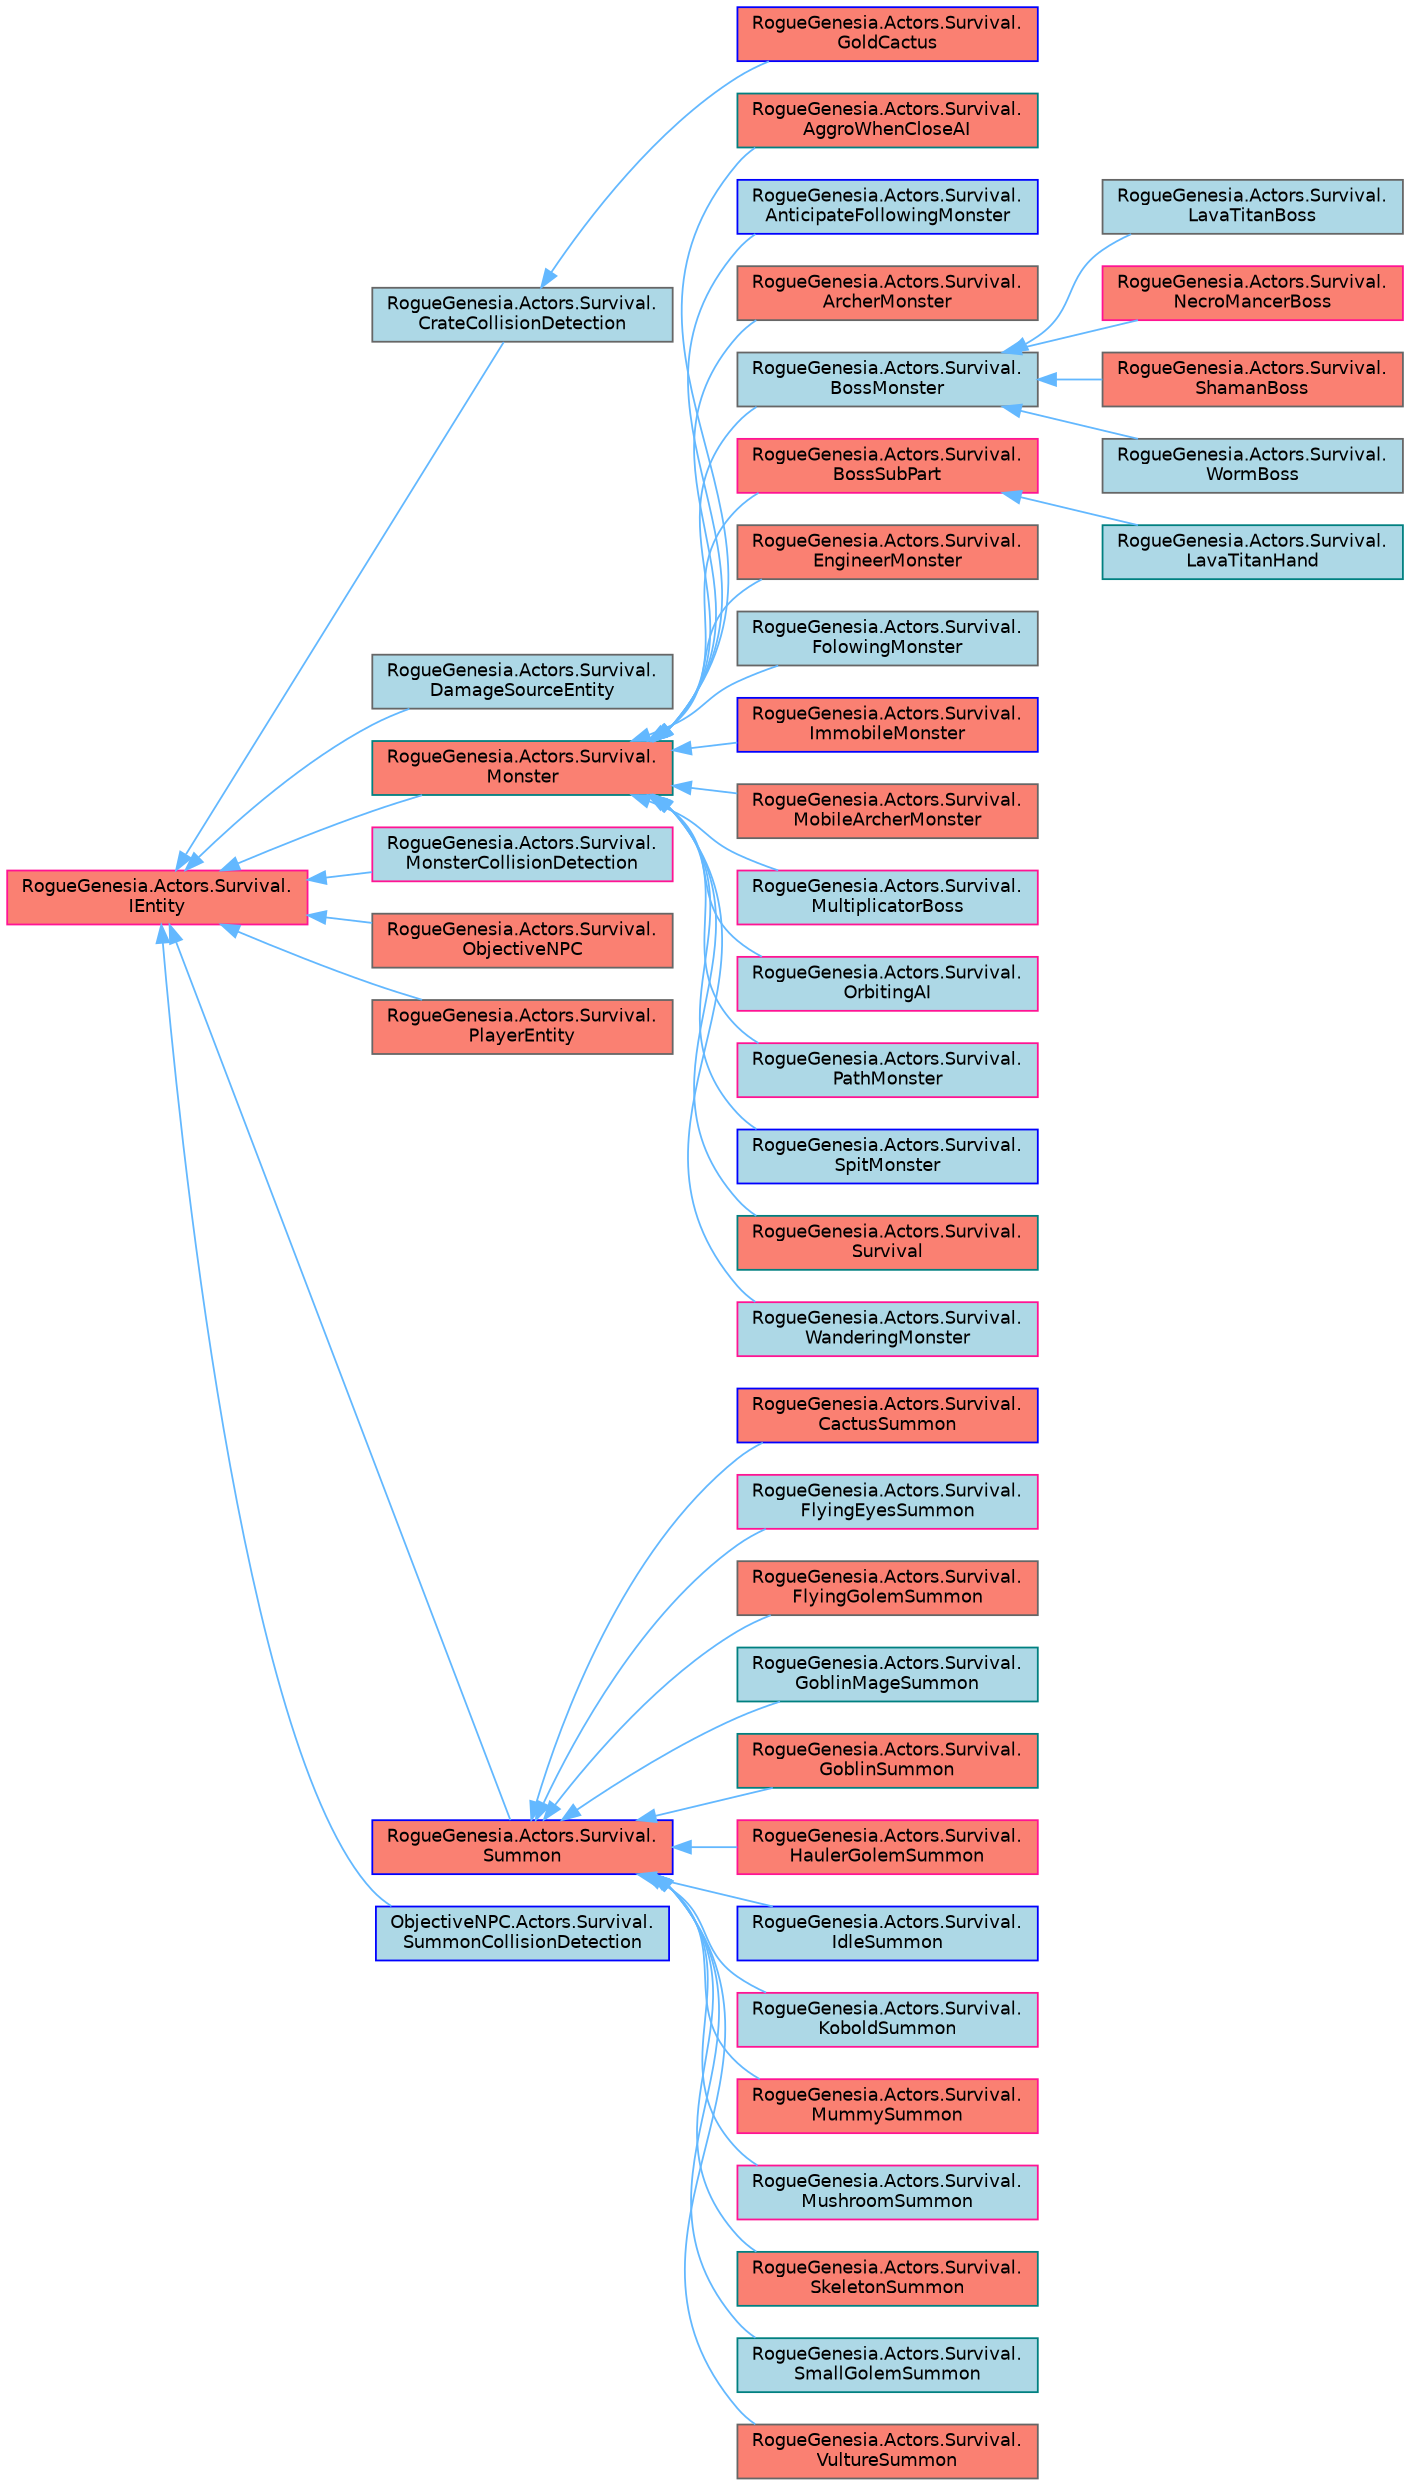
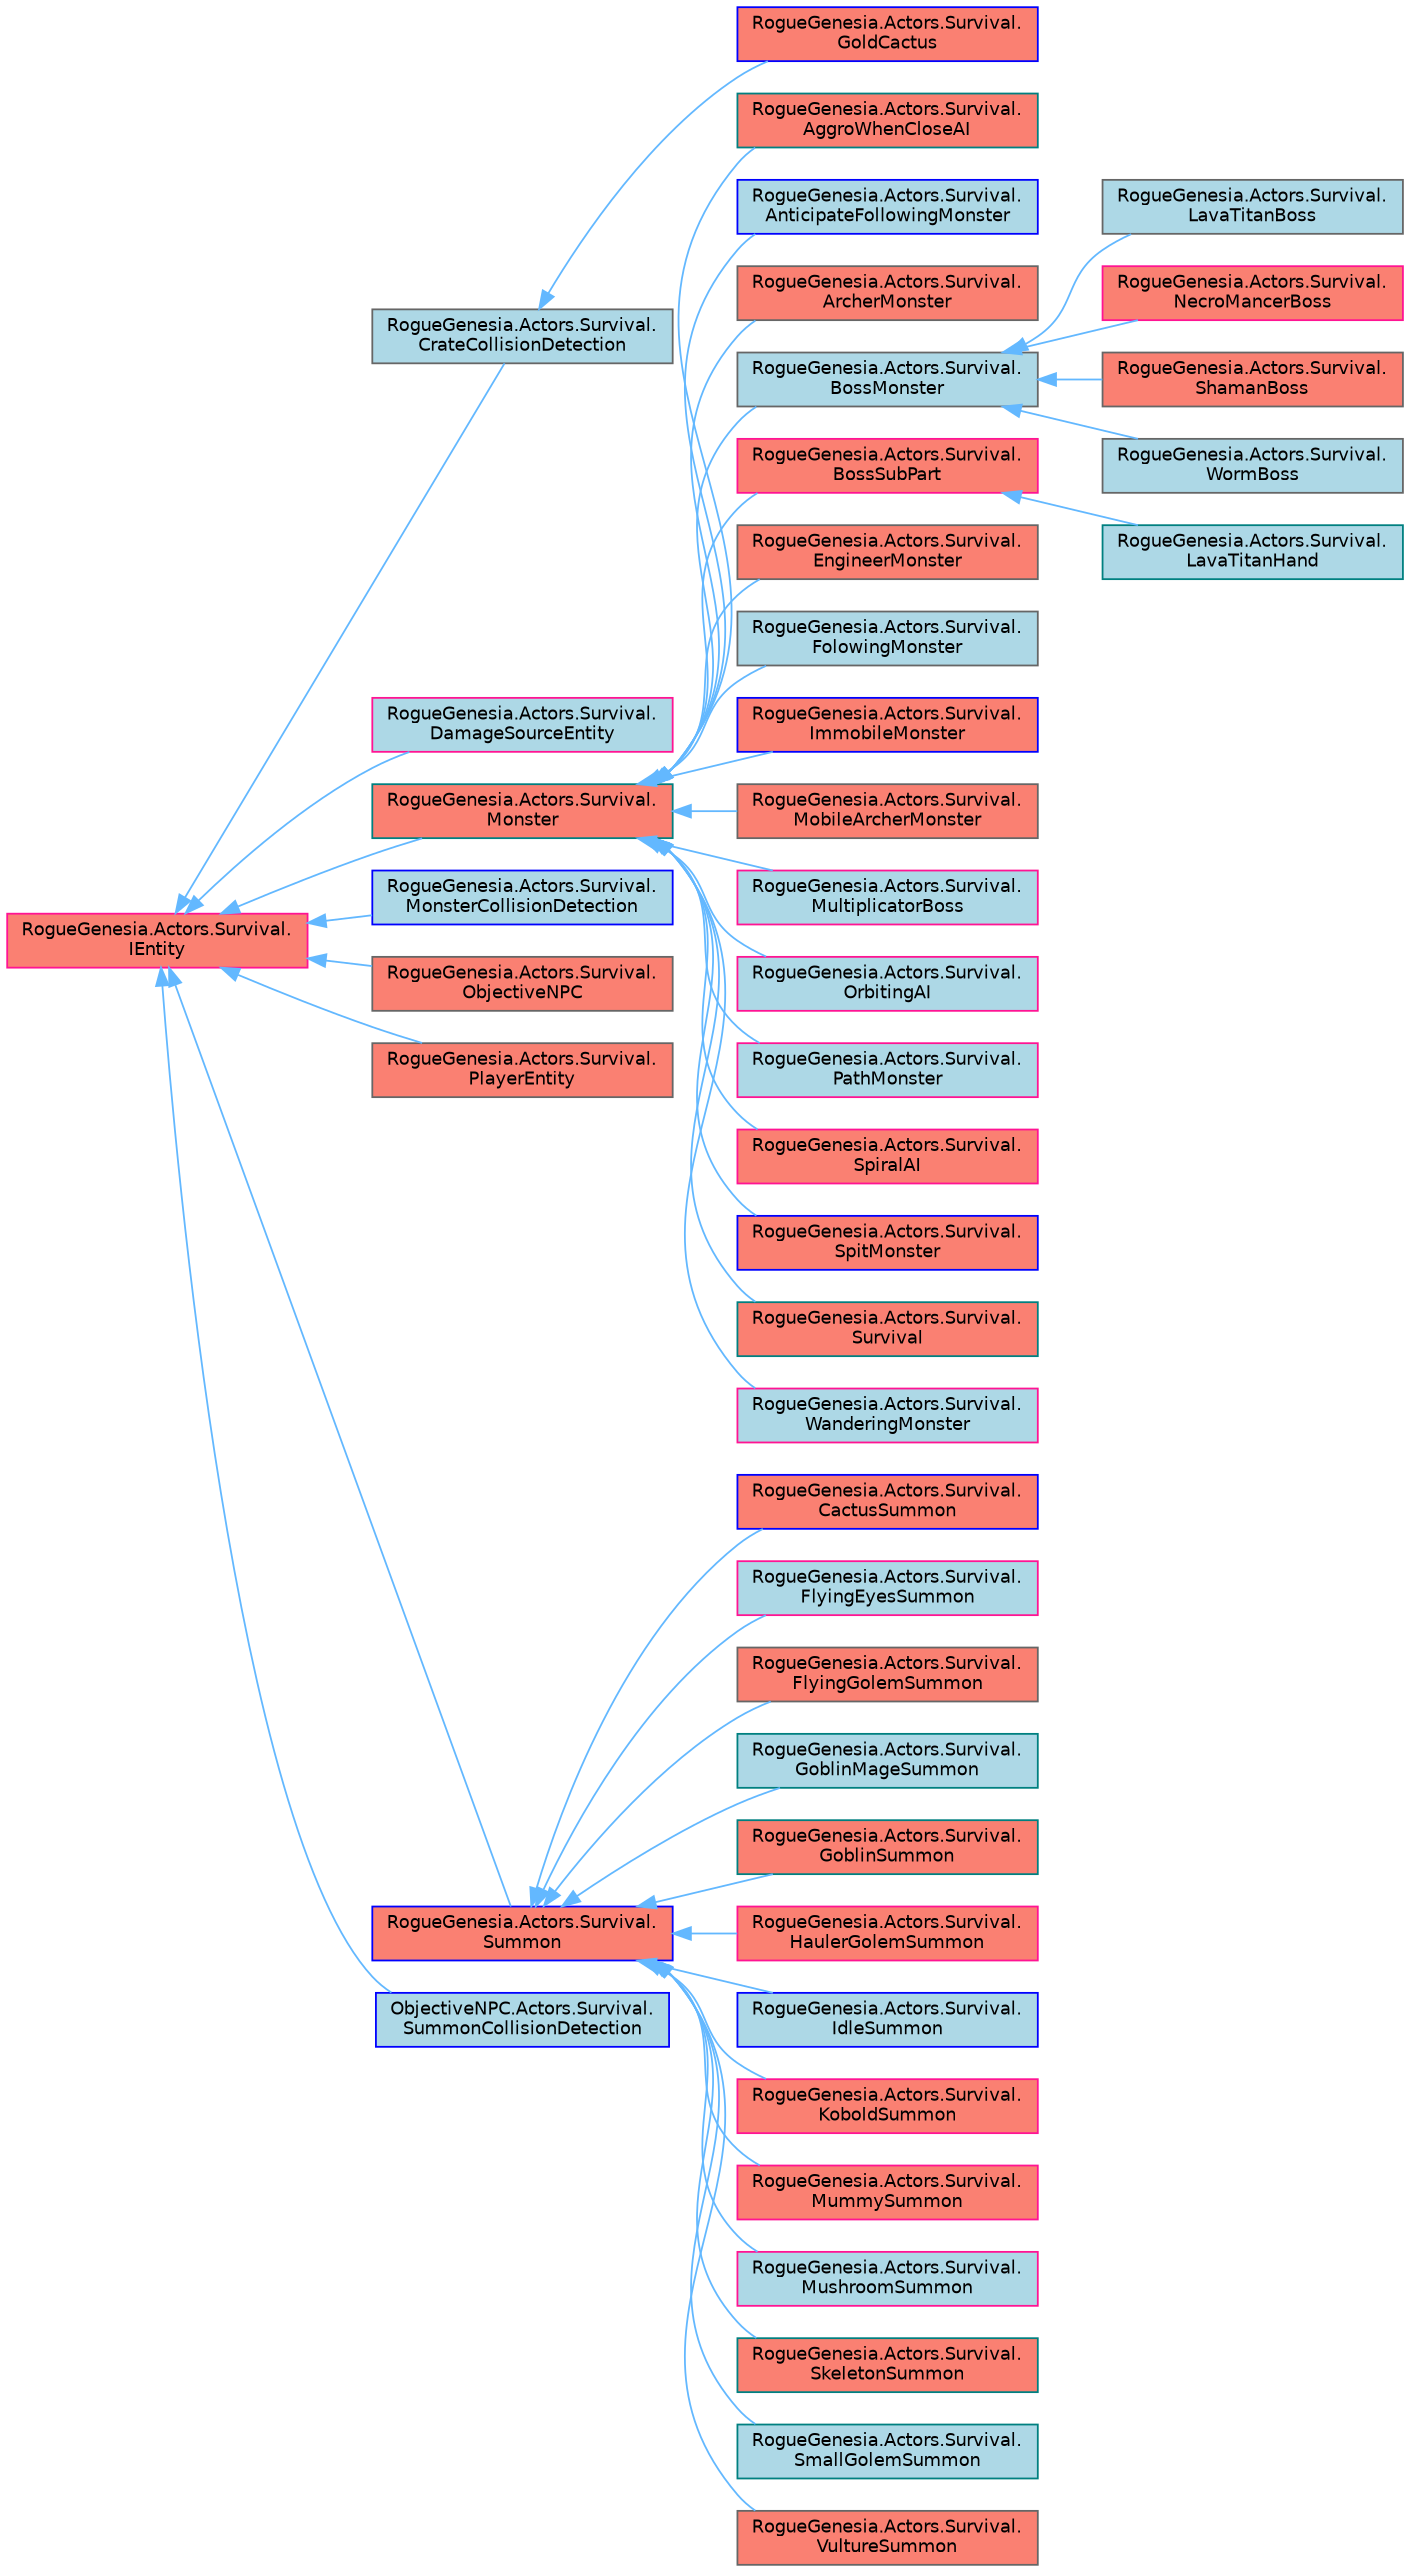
(522, 682) -> (522, 725)
(522, 854) -> (522, 898)
none -> (888, 1157)
(888, 1157) -> (888, 1243)
(888, 2020) -> (888, 2106)
